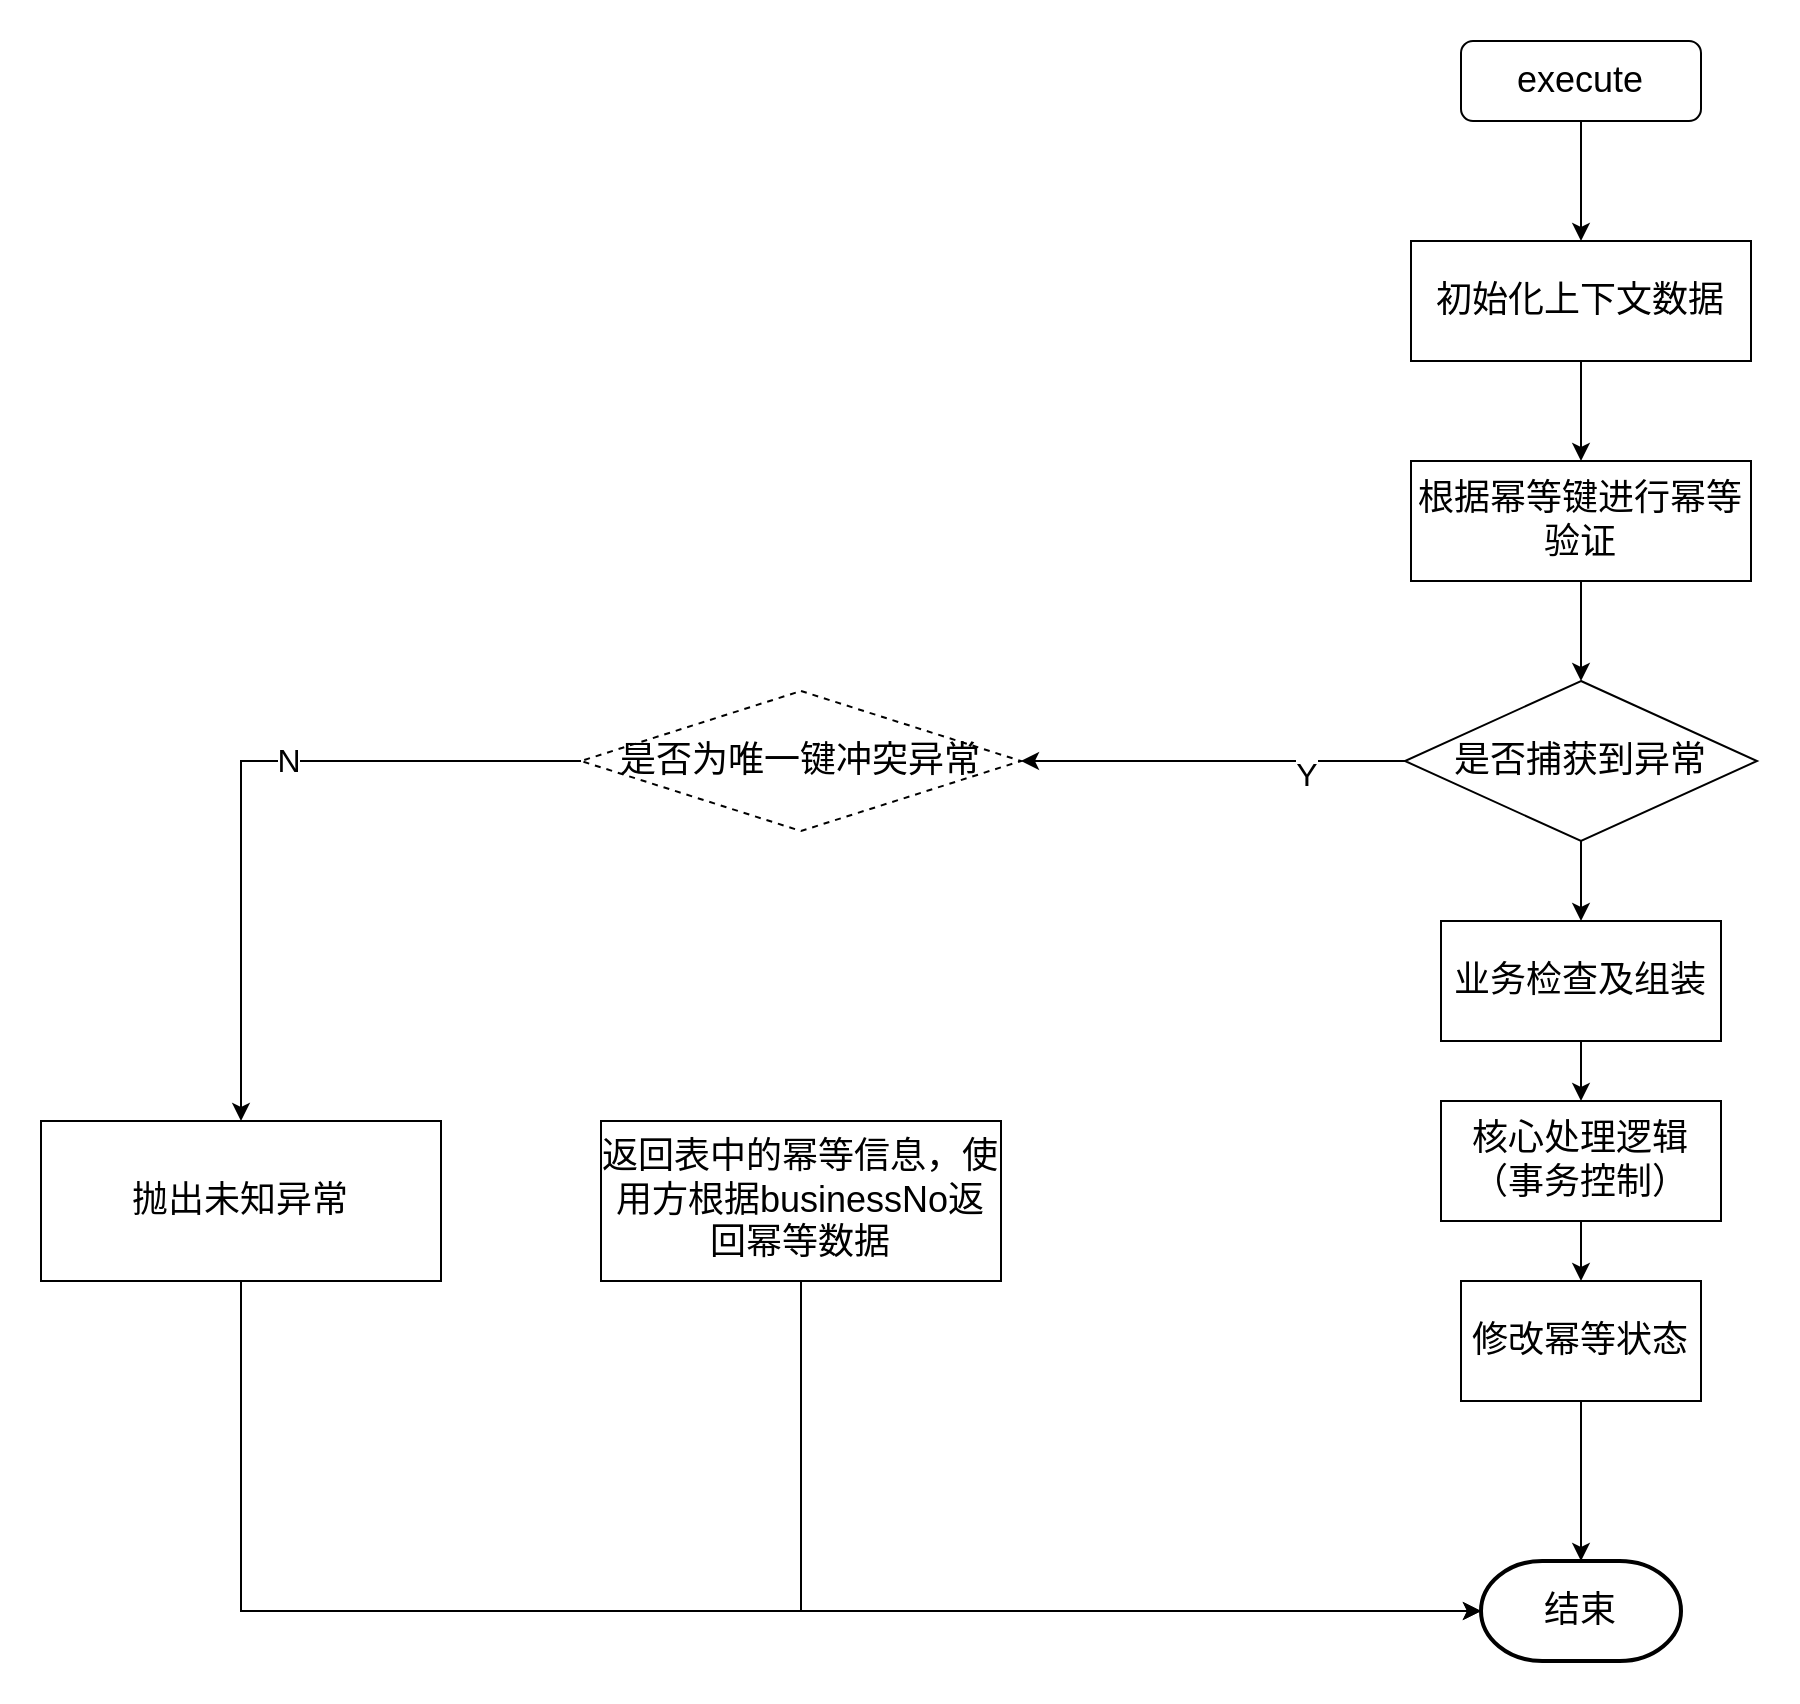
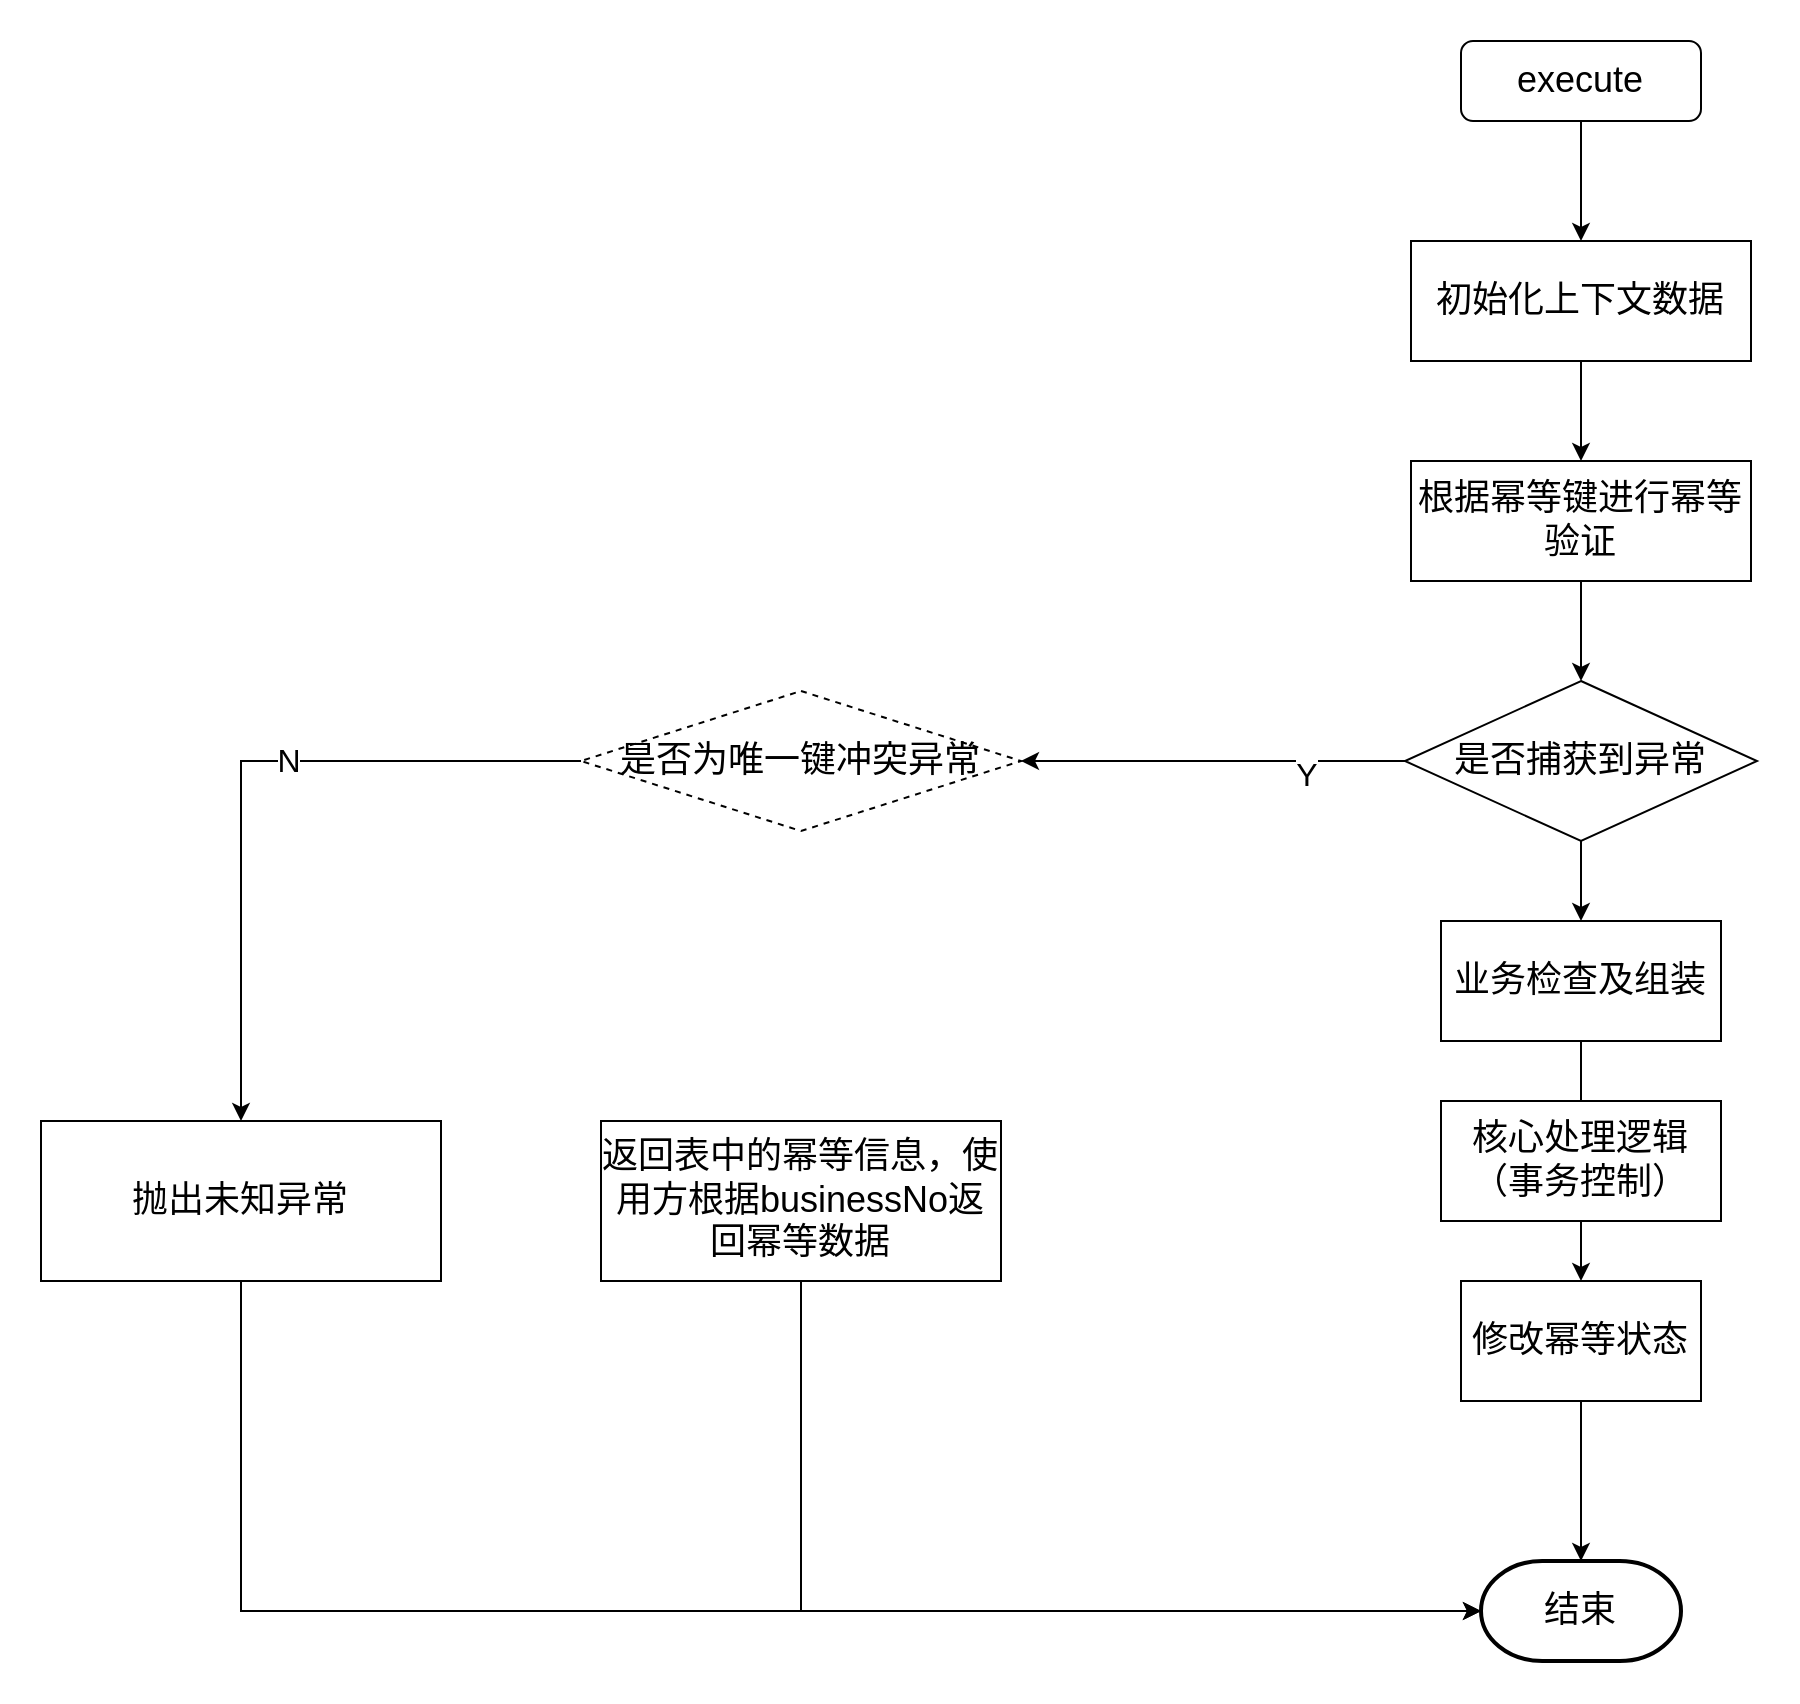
(1581, 1086) -> (1581, 1091)
